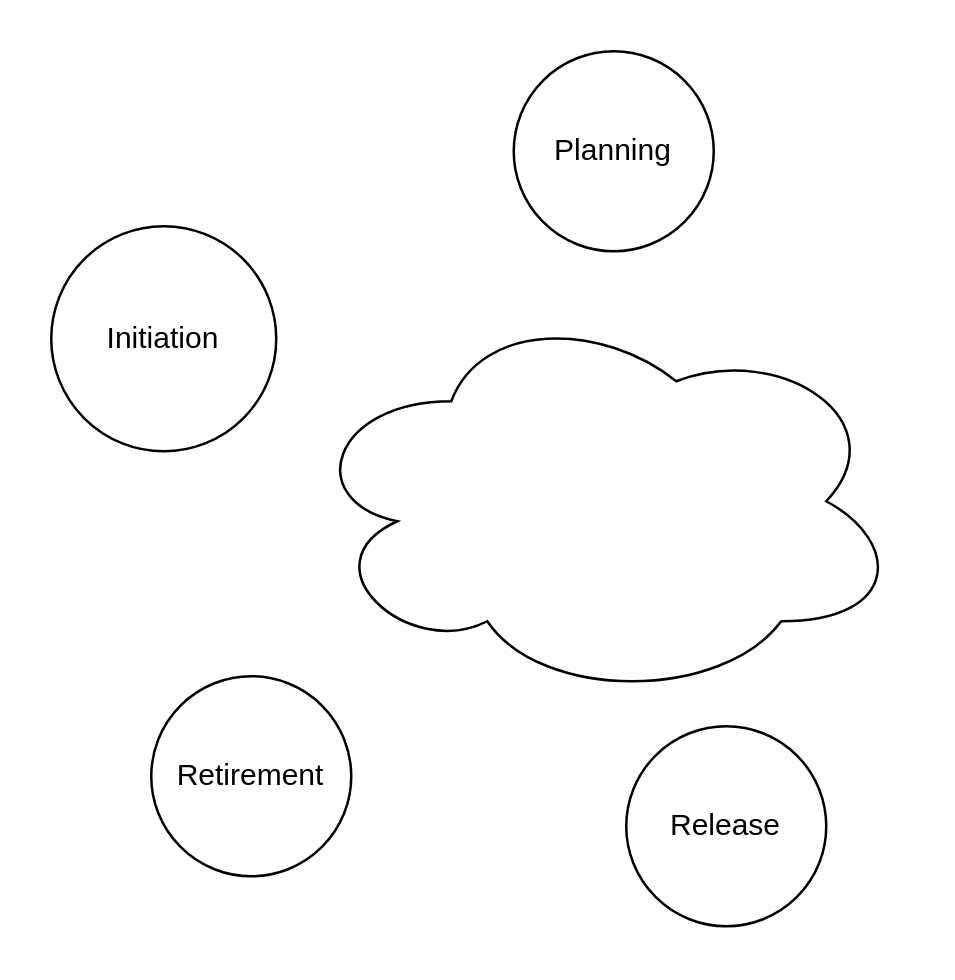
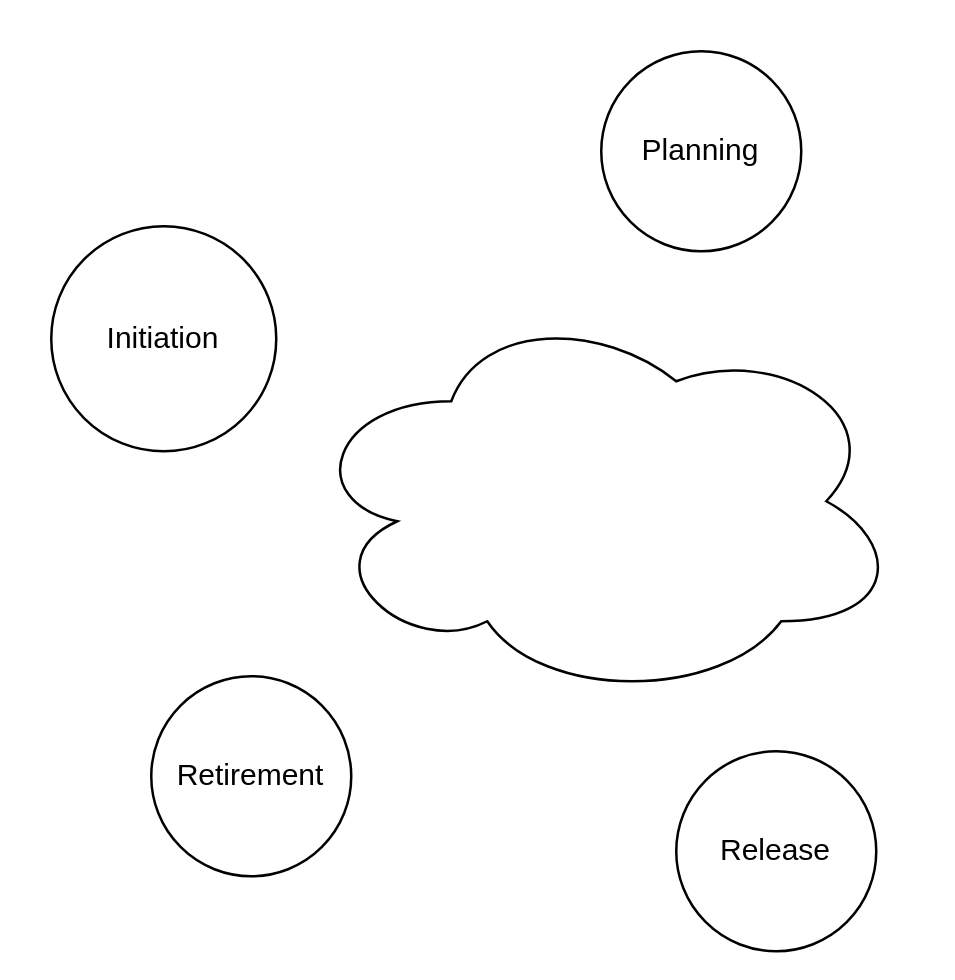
(614, 151) -> (701, 151)
(726, 826) -> (776, 851)
